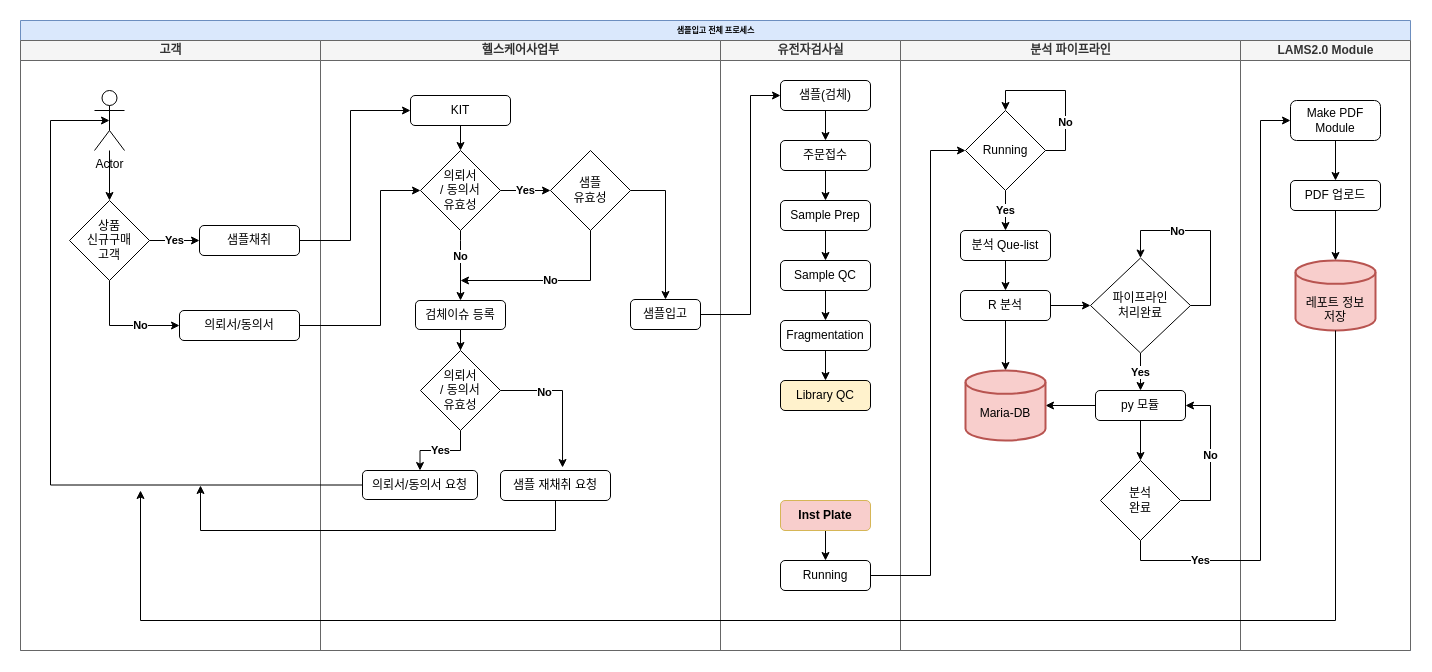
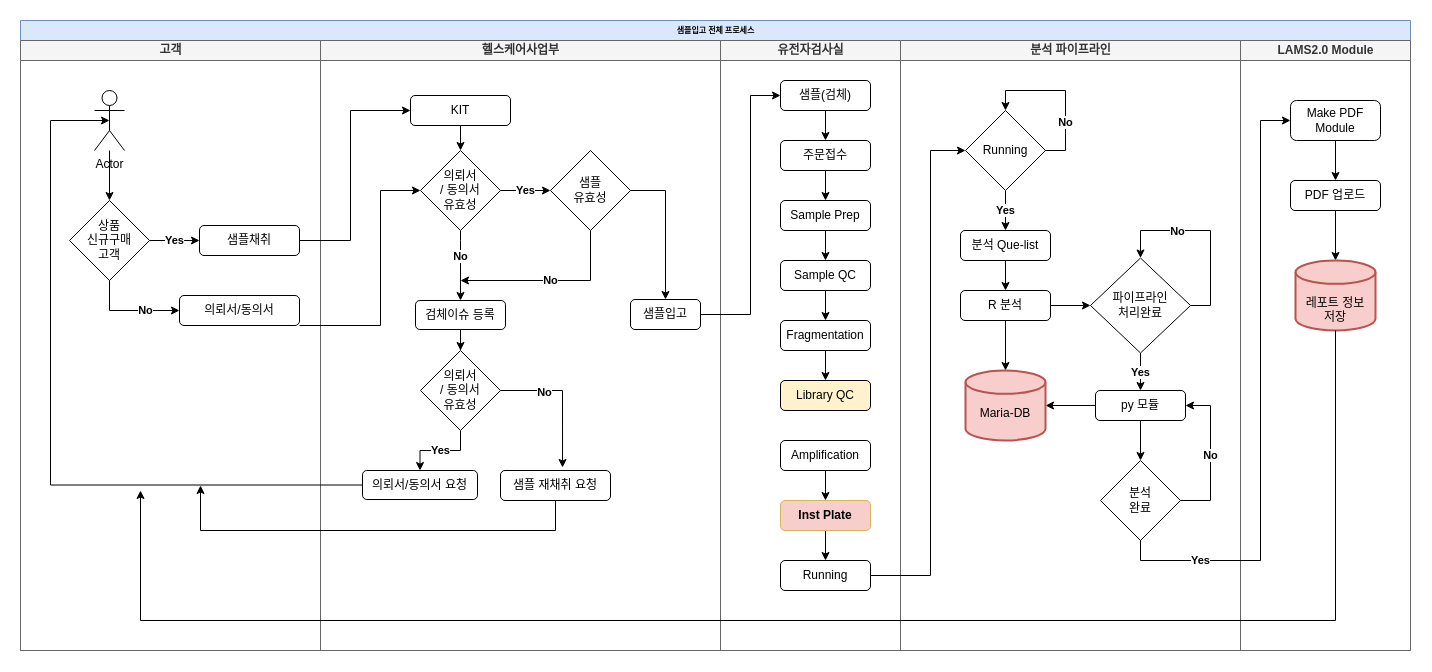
(240, 326) -> (240, 311)
none -> (826, 456)
none -> (826, 490)
